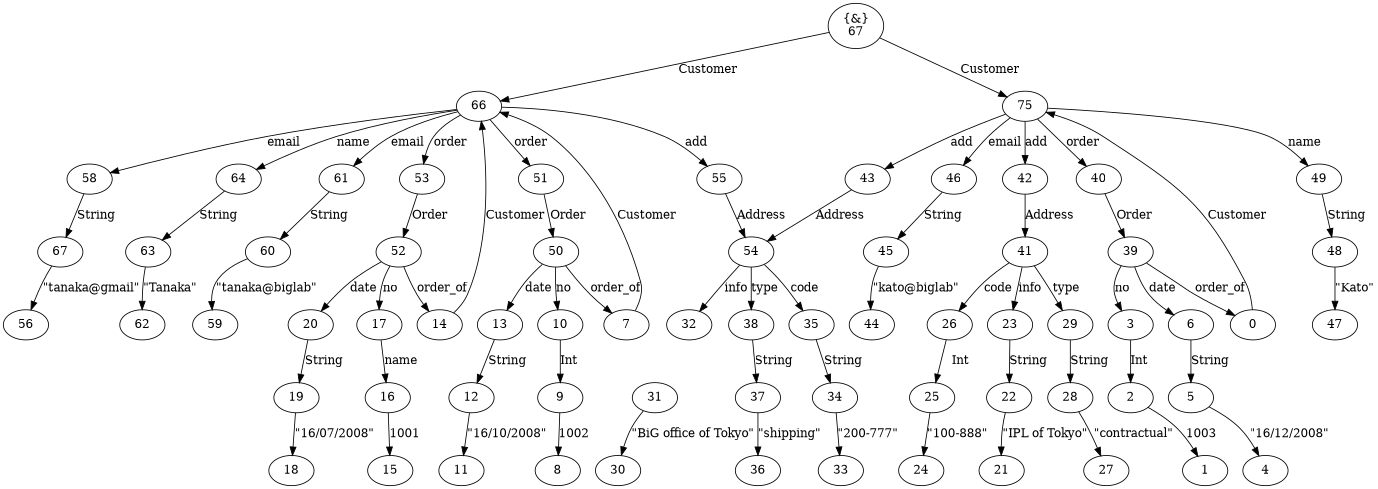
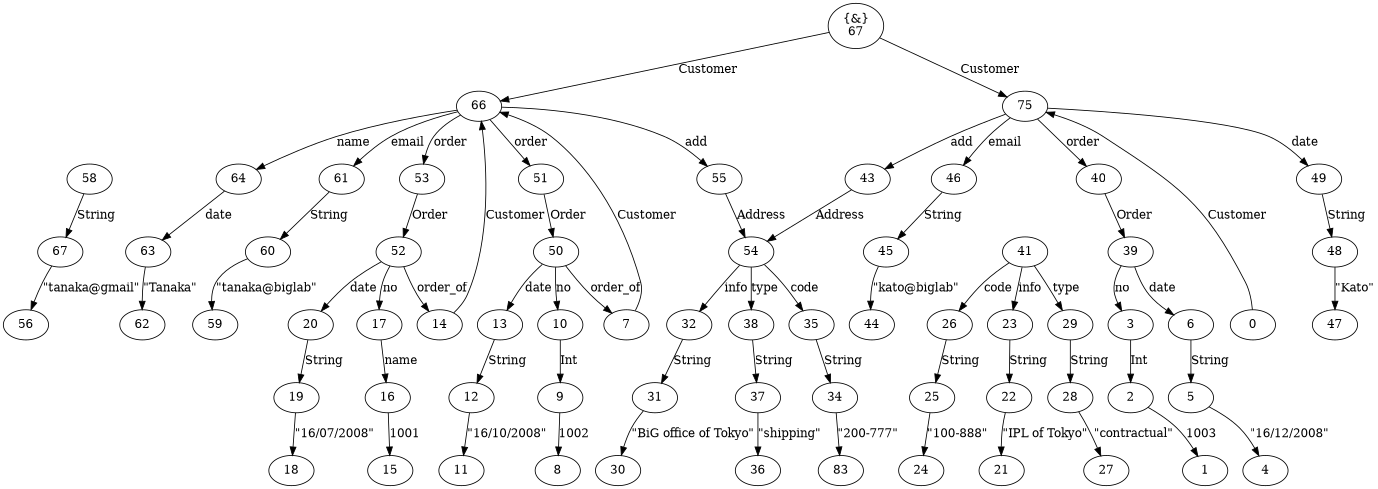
(286, 133) -> none
(1305, 143) -> (1305, 143)
(1025, 179) -> none
(219, 216) -> (219, 216)
(1186, 289) -> none
none -> (674, 357)
(961, 361) -> (961, 361)
(841, 471) -> (841, 471)
